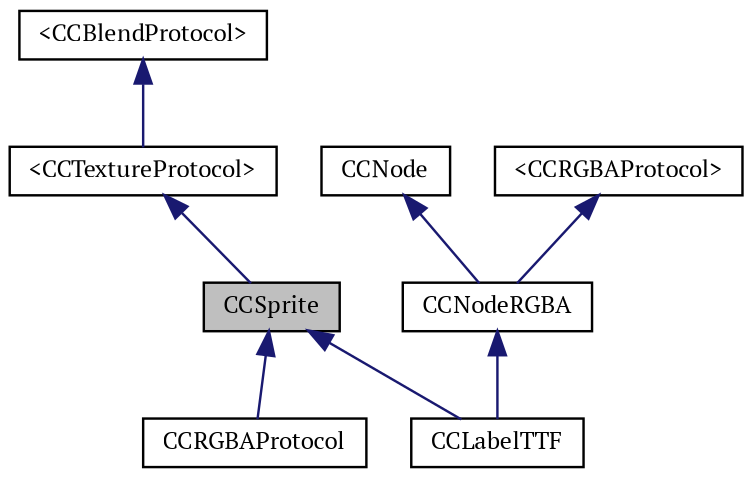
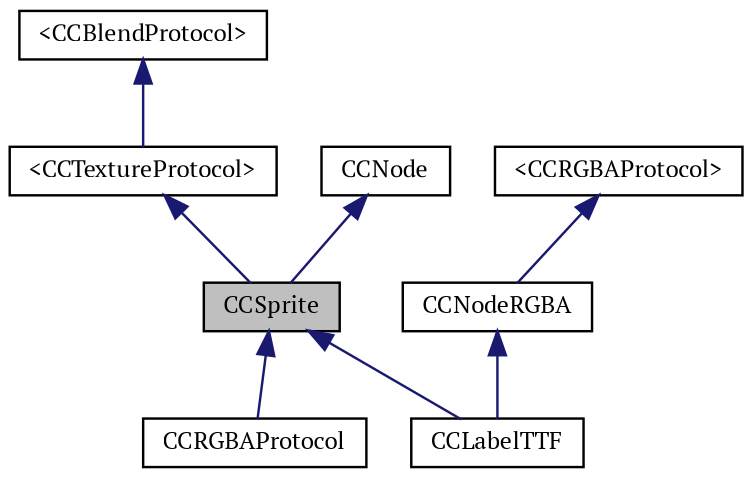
(450, 248) -> (321, 248)
